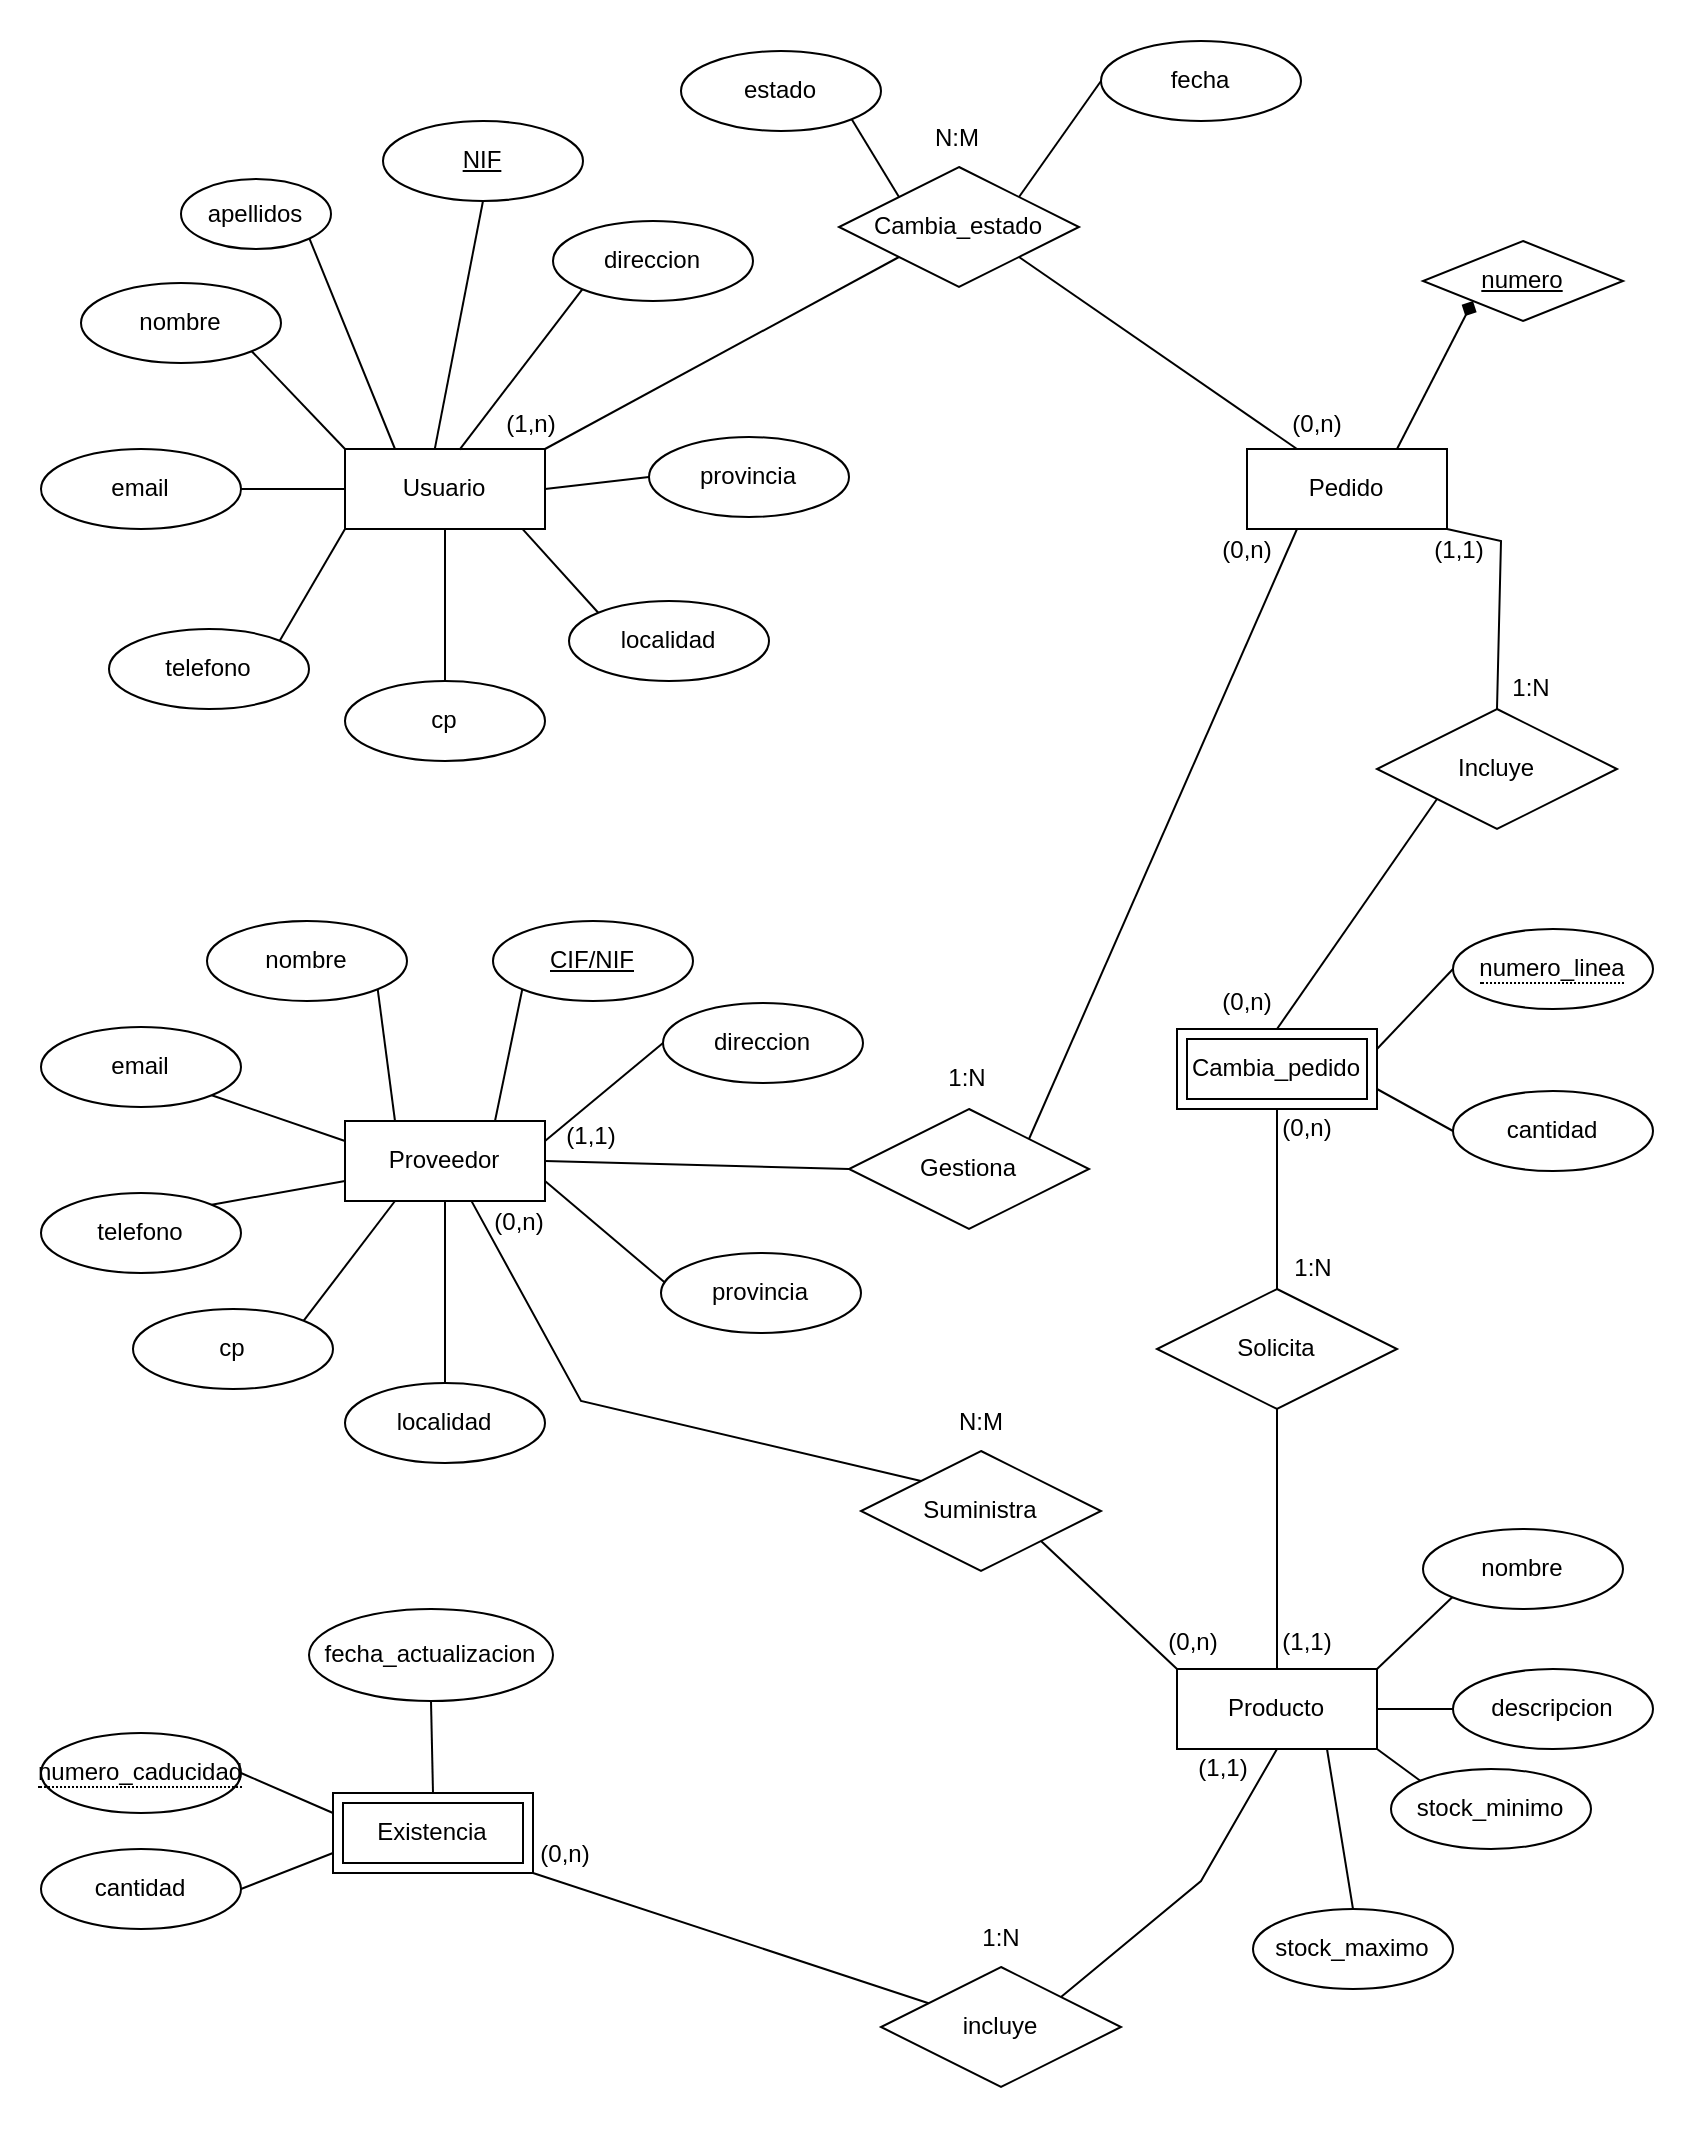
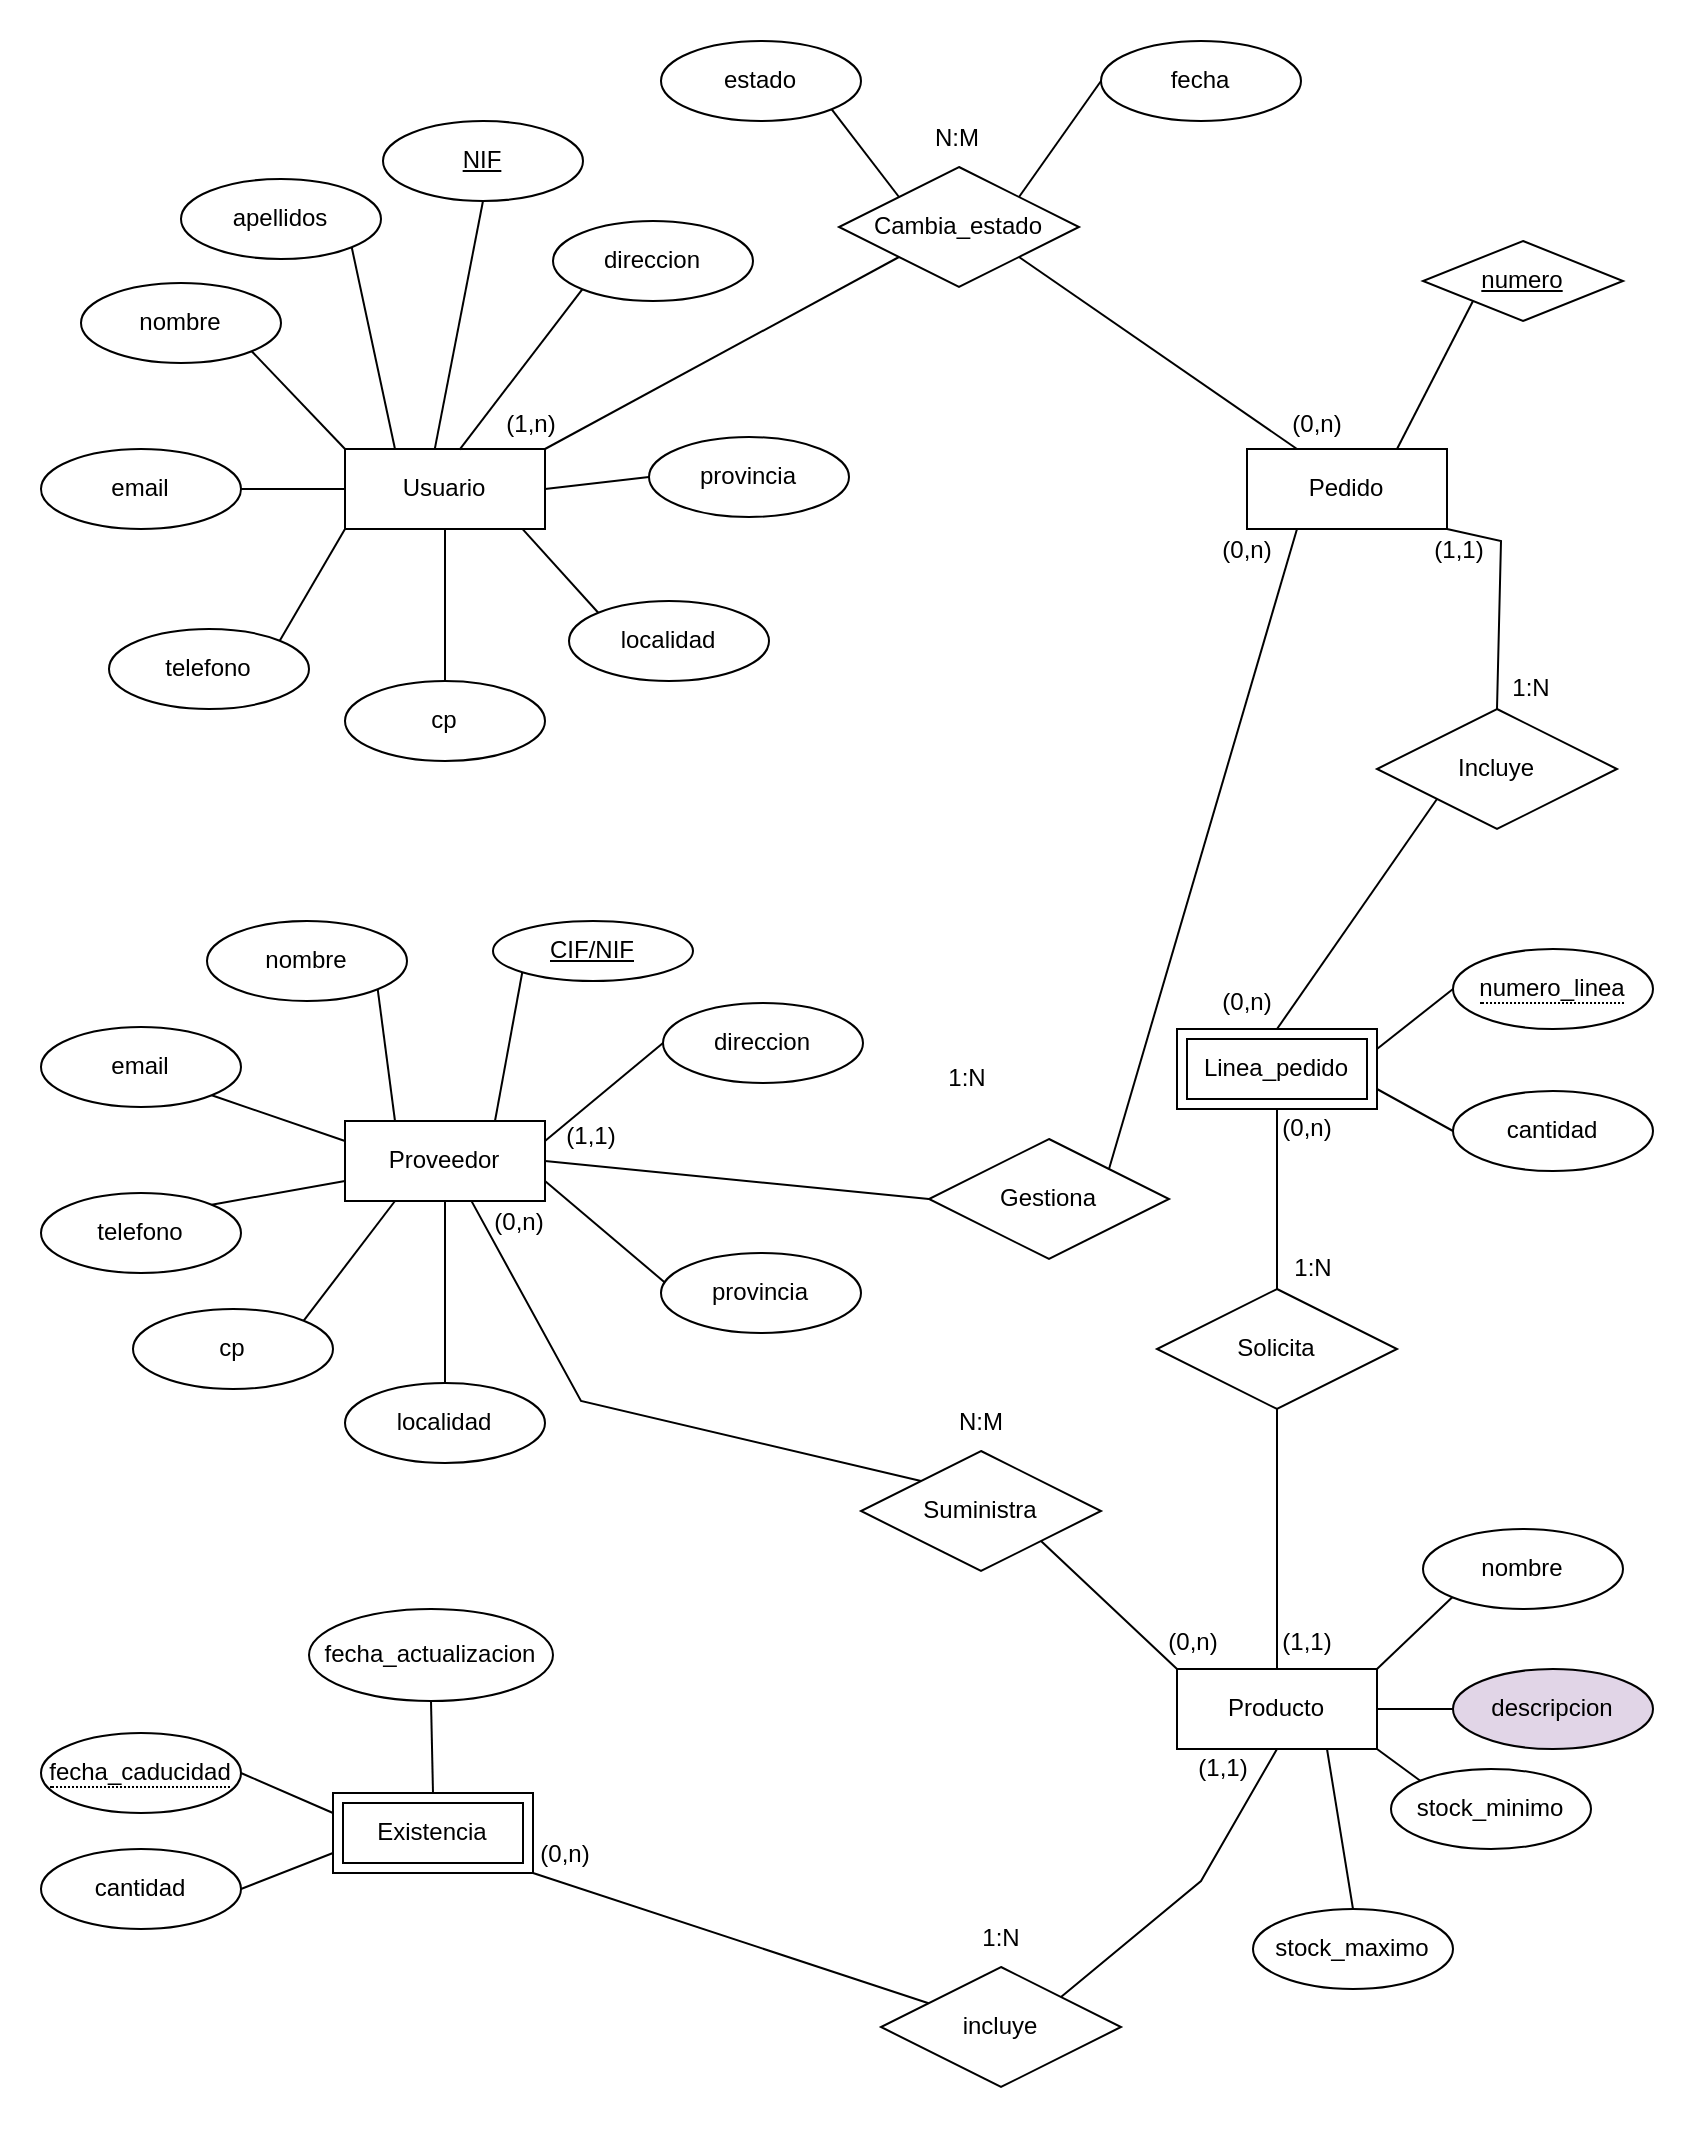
(781, 91) -> (761, 81)
(256, 214) -> (281, 219)
(1466, 316) -> (1469, 309)
(593, 961) -> (593, 951)
(1553, 969) -> (1553, 989)
(1277, 1069) -> (1277, 1069)
(969, 1169) -> (1049, 1199)
(1553, 1709) -> (1553, 1709)
(141, 1773) -> (141, 1773)
